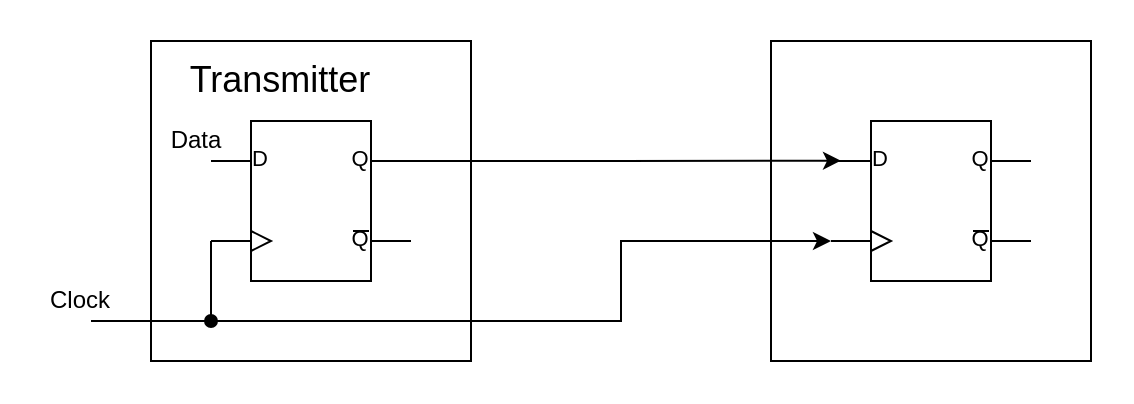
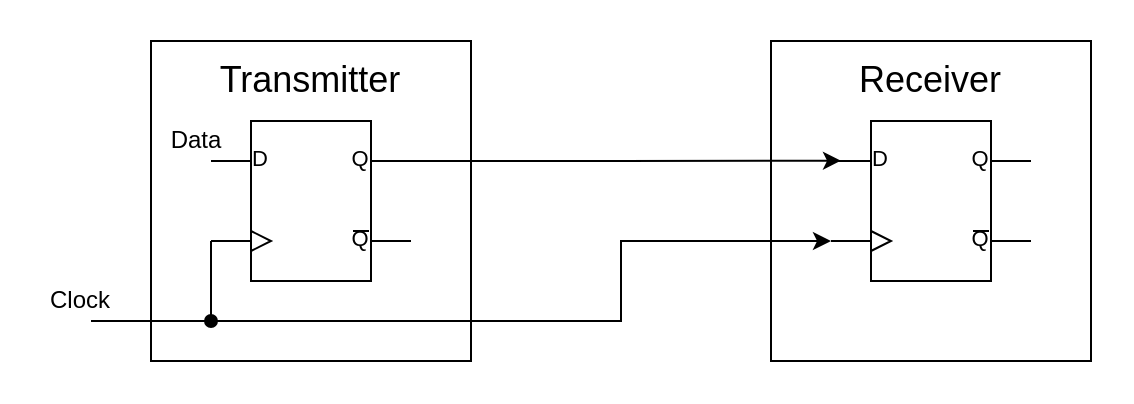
(281, 81) -> (311, 81)
none -> (931, 81)
